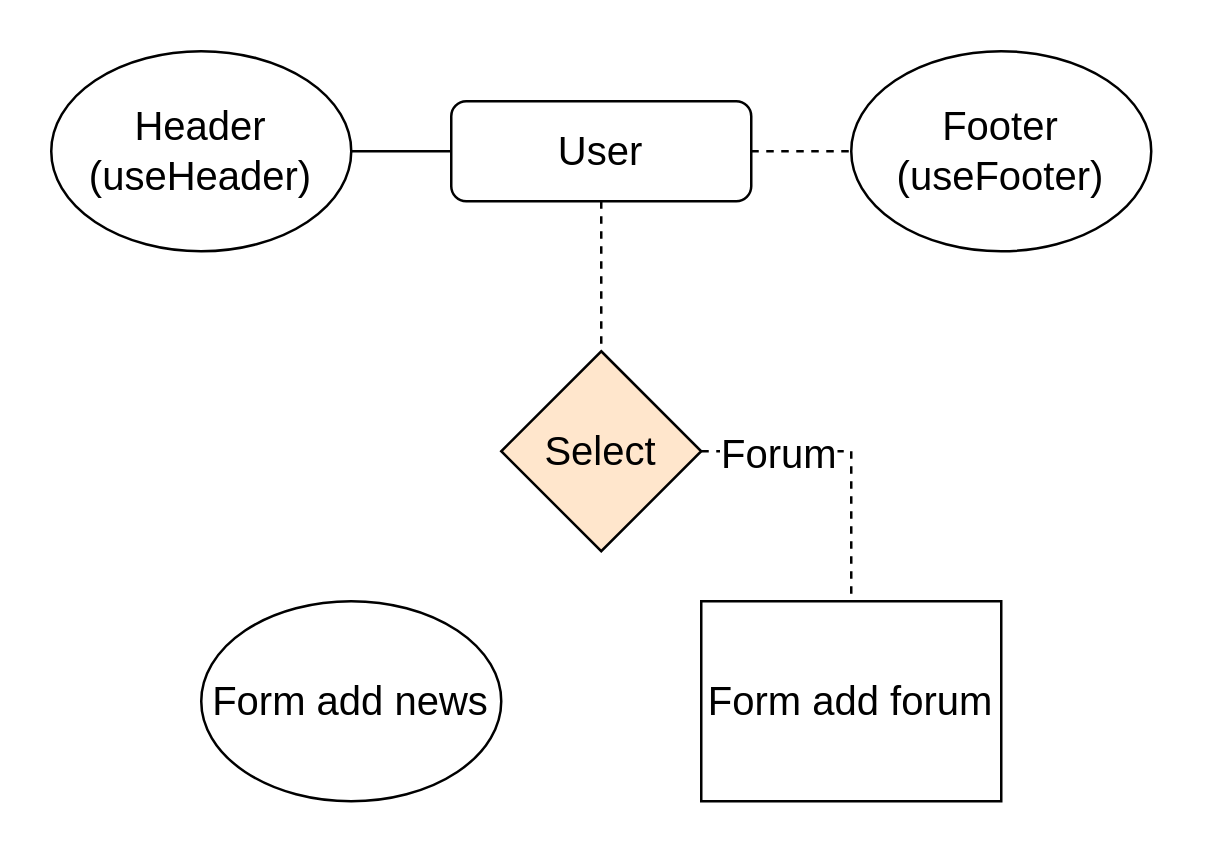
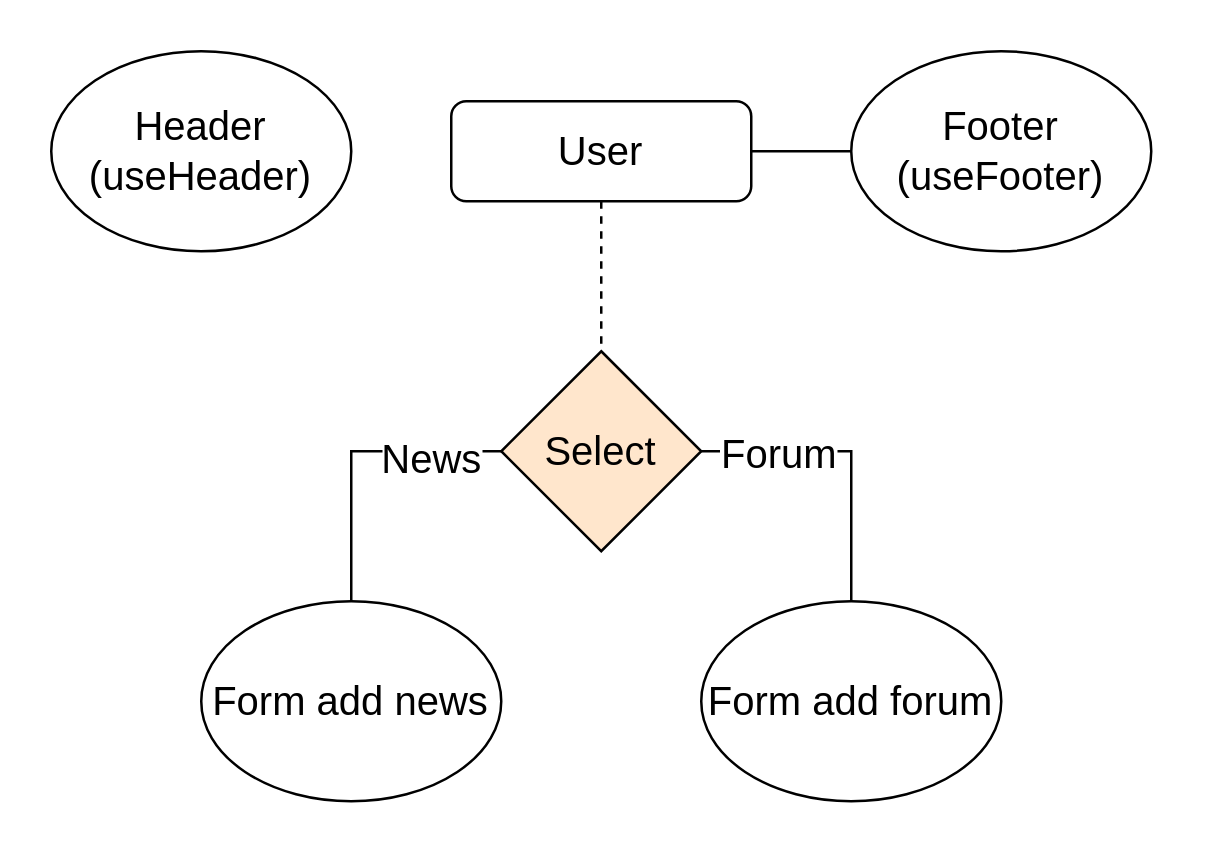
(401, 151) -> none
(804, 151) -> (804, 151)
none -> (351, 451)
(851, 521) -> (851, 521)
(851, 701) -> (851, 701)
